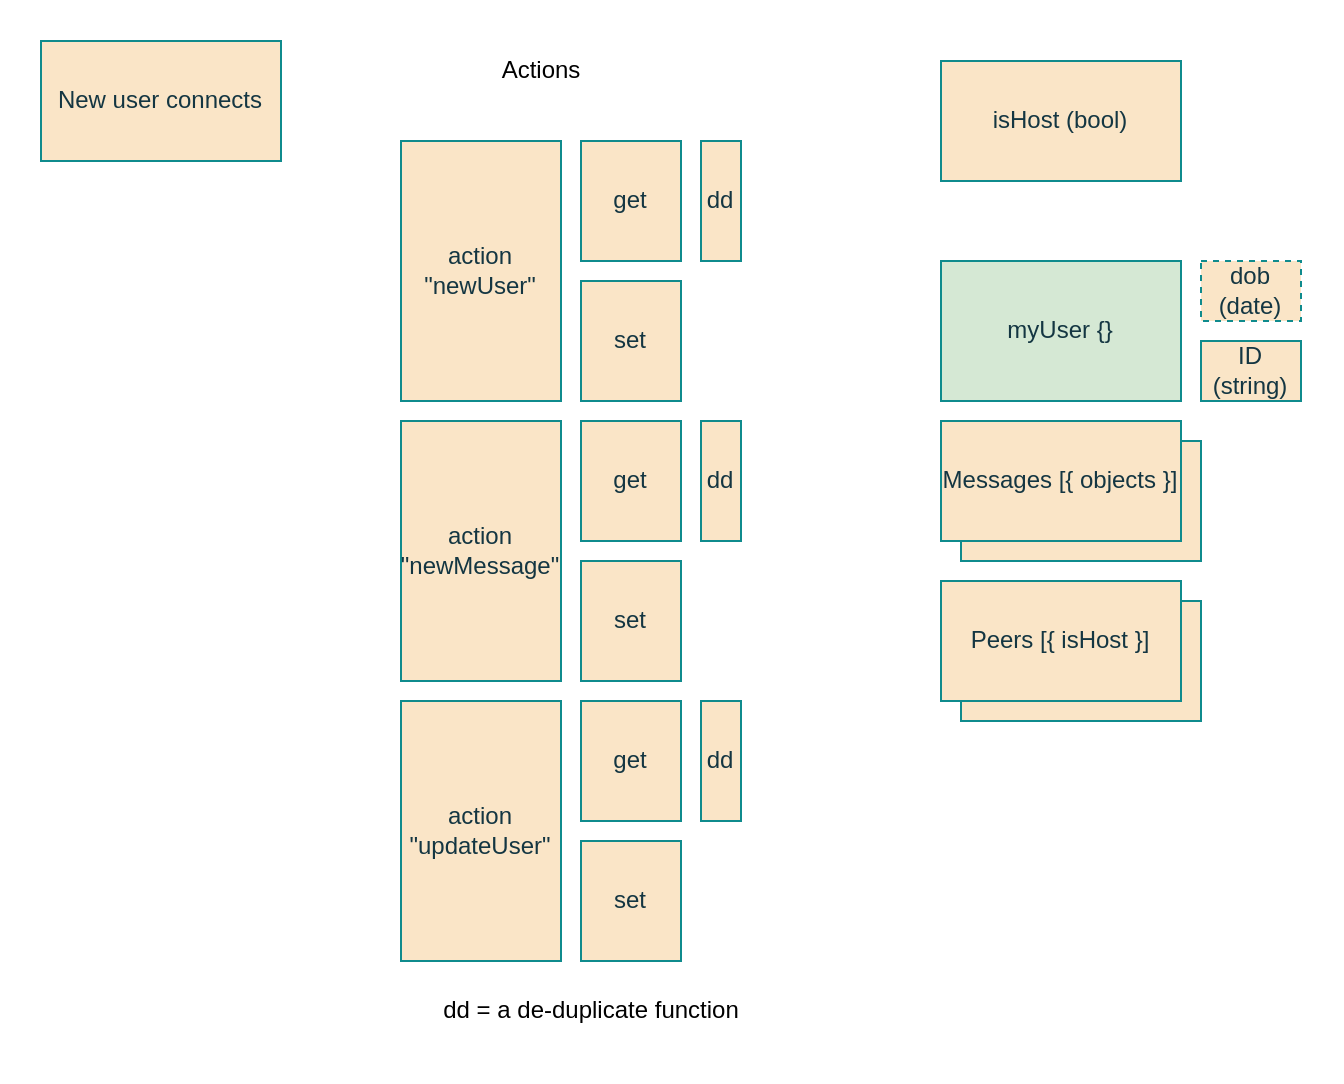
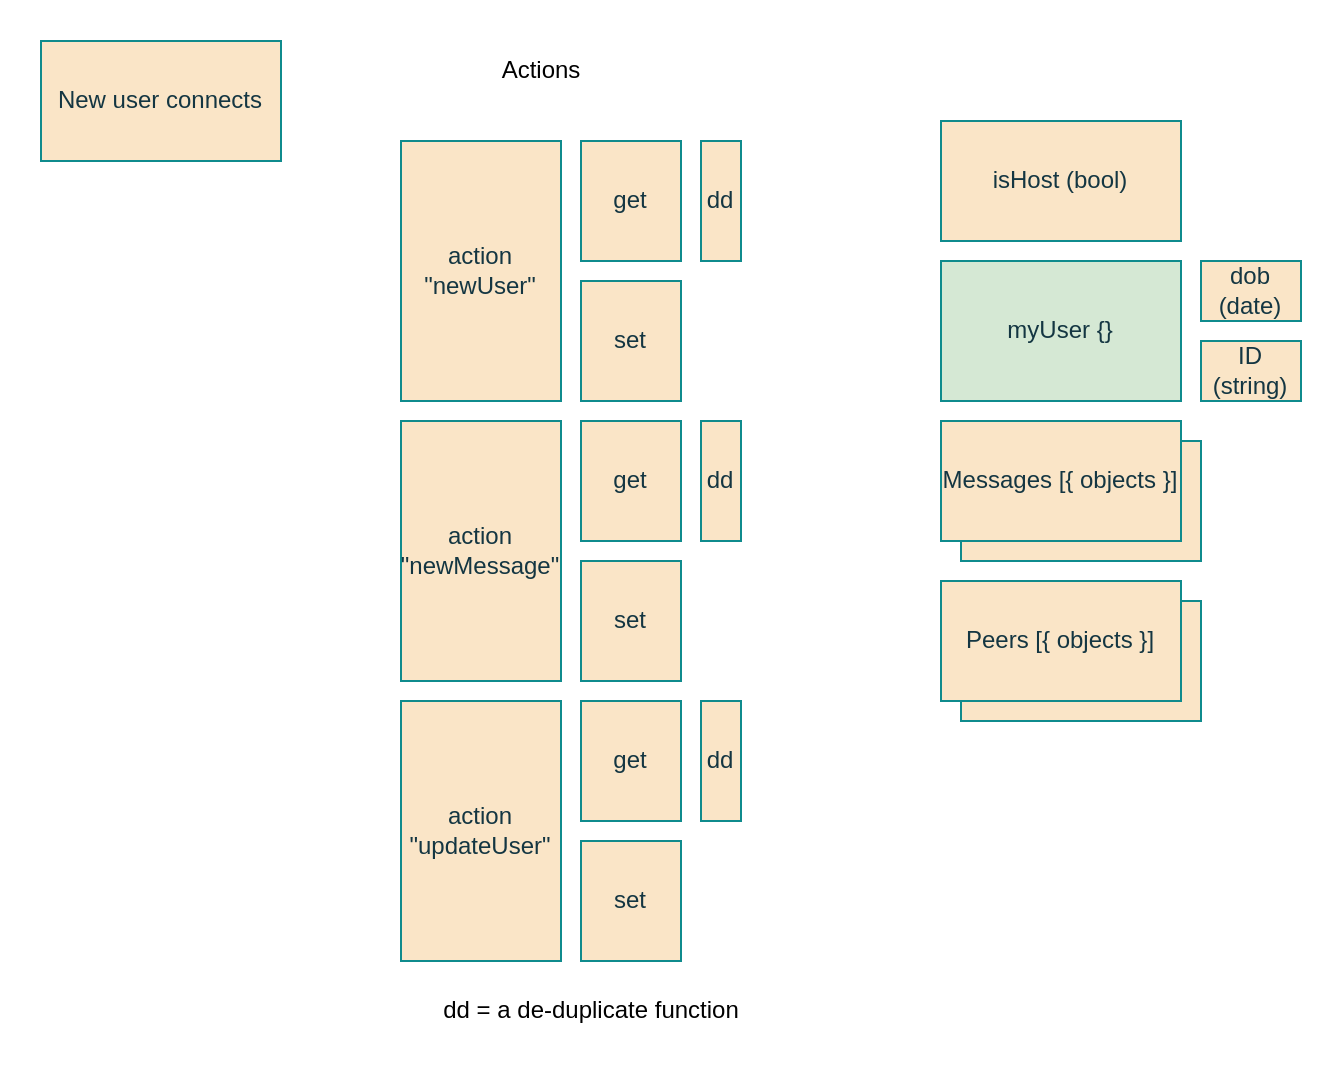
(1061, 121) -> (1061, 181)
(1251, 291) -> (1251, 291)
(1061, 641) -> (1061, 641)
